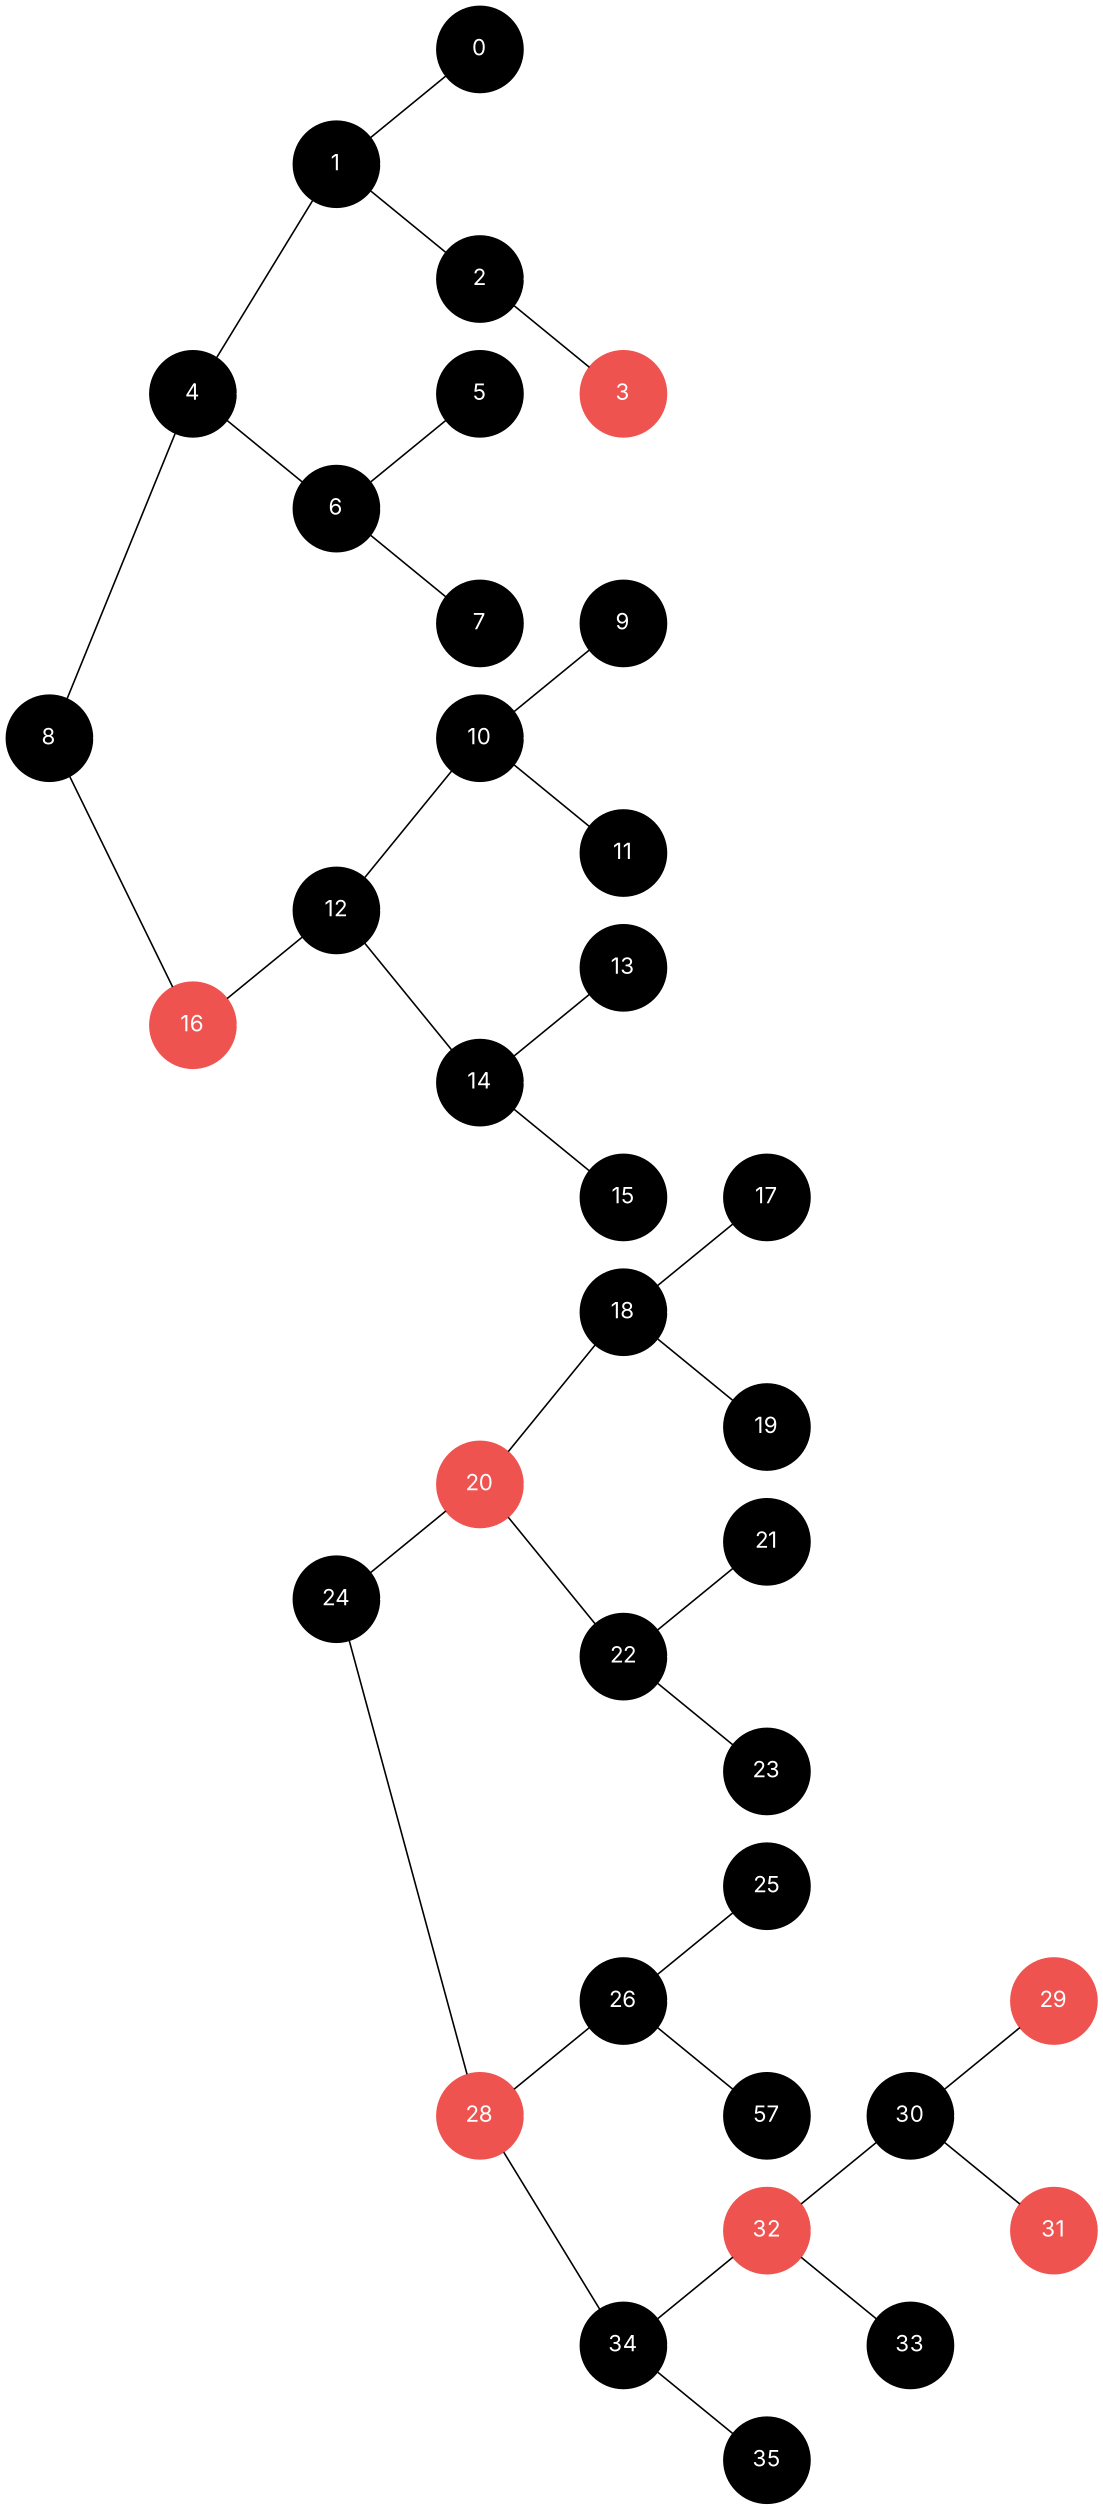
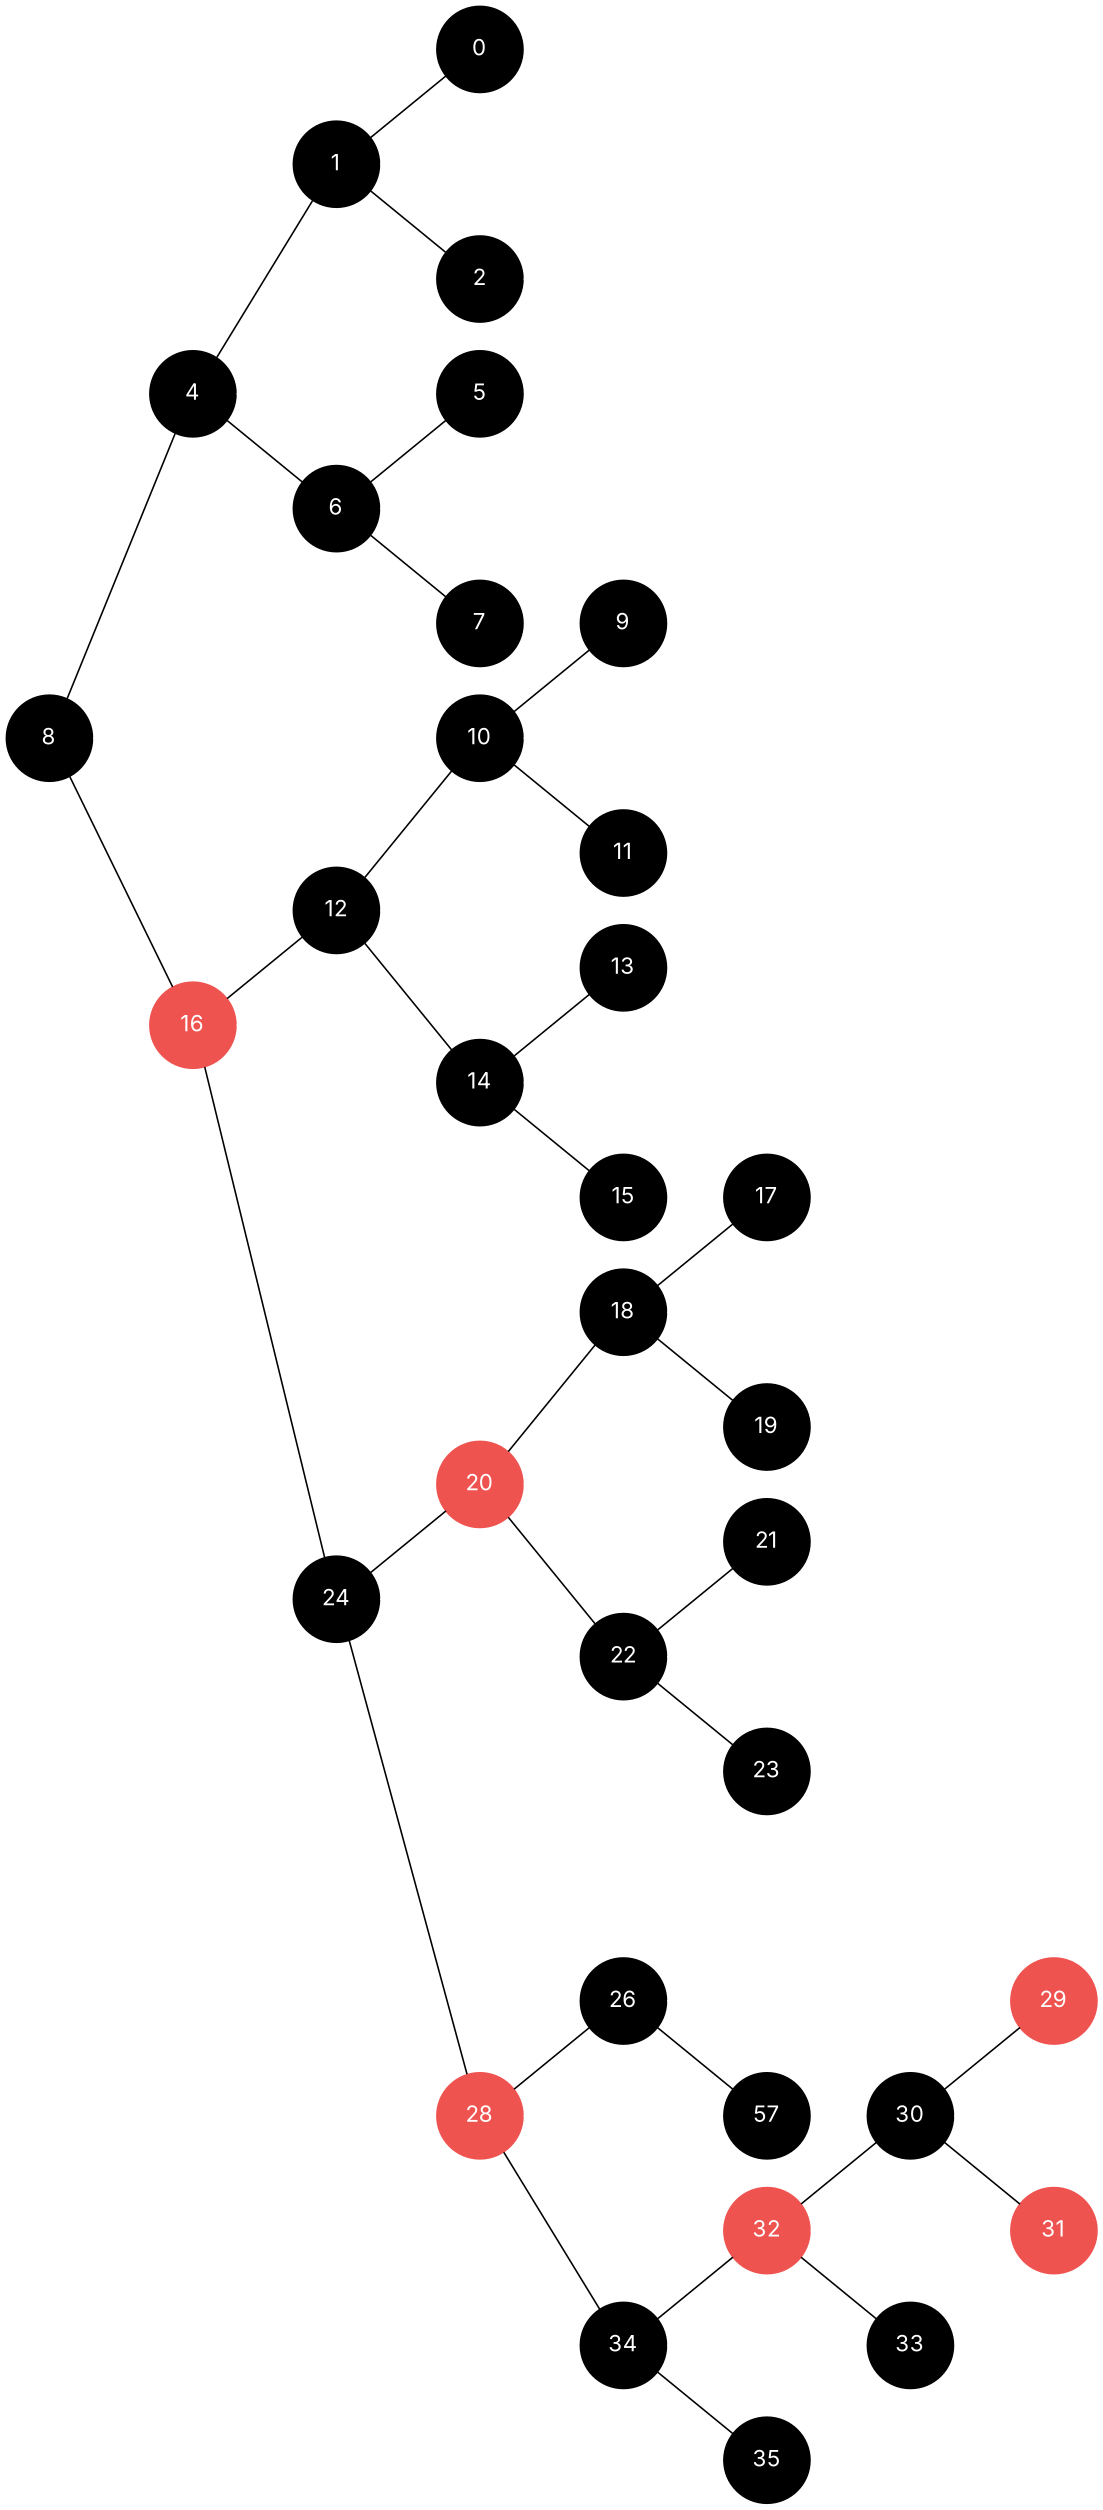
(623, 394) -> none
none -> (265, 1312)
(767, 1886) -> none
